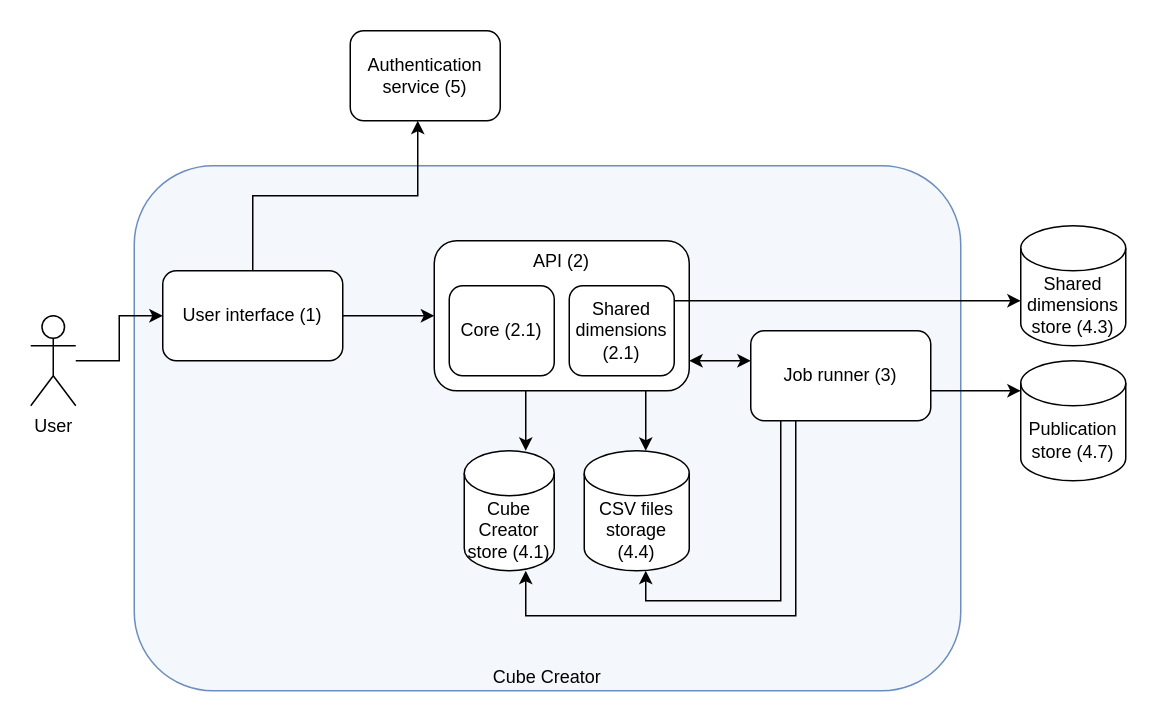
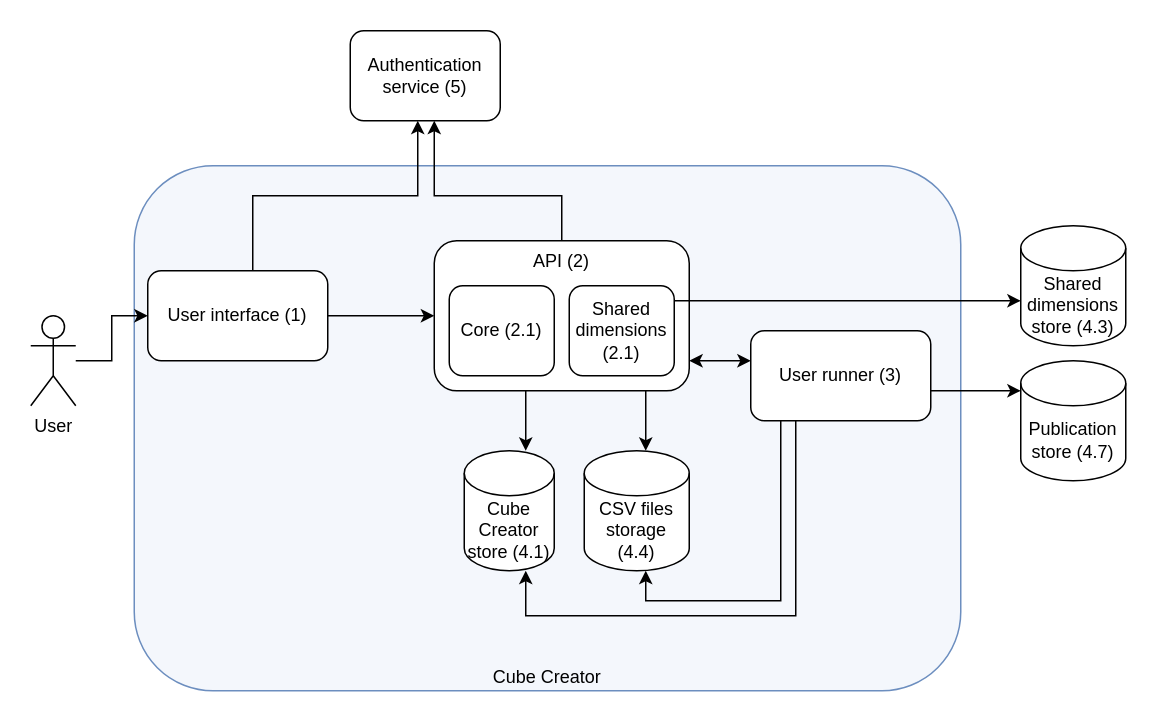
none -> (488, 196)
(253, 316) -> (238, 316)
(841, 376) -> (841, 376)
